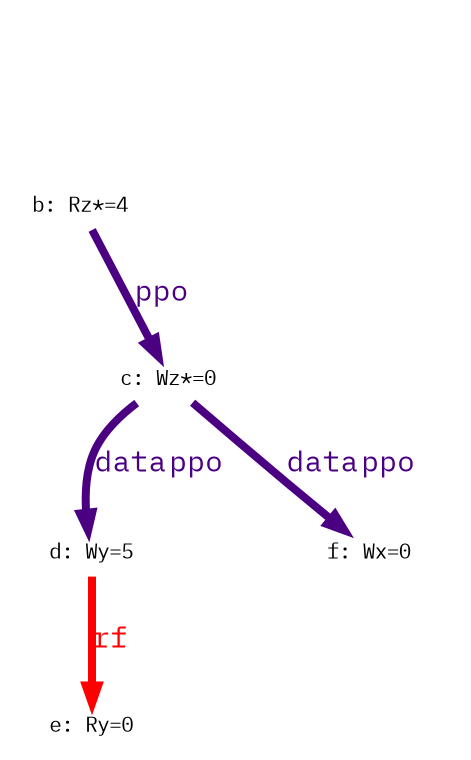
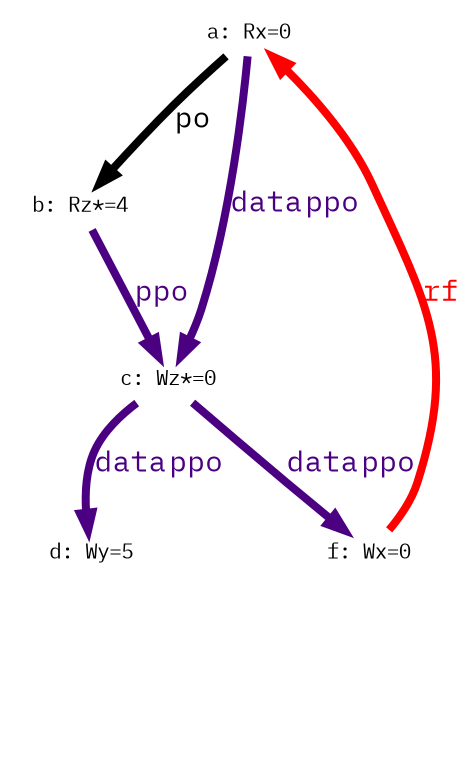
none -> (249, 33)
(92, 727) -> none
